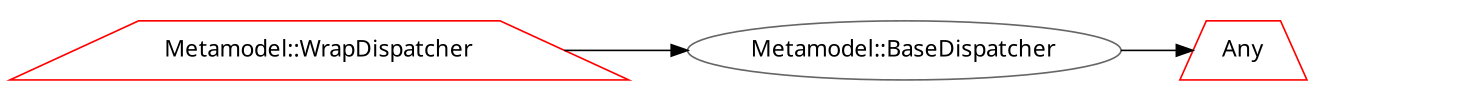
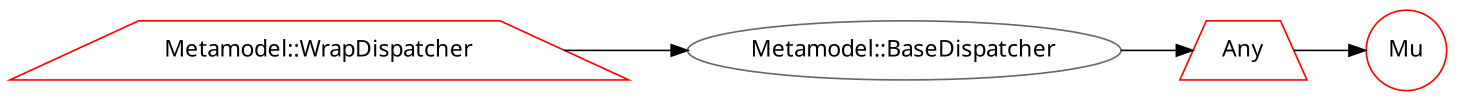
none -> (1406, 50)
